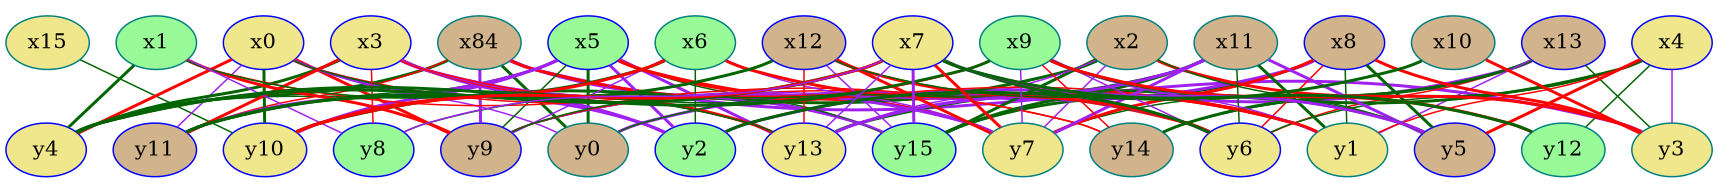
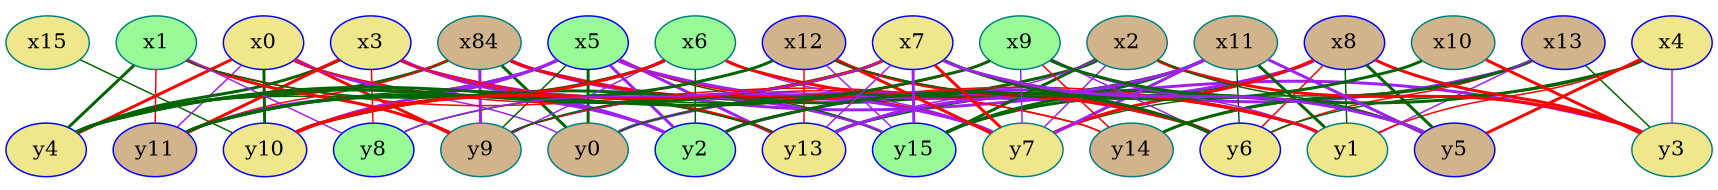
none -> (156, 86)
(968, 96) -> (968, 96)
(533, 97) -> none
(481, 150) -> (481, 150)
(1563, 150) -> none
